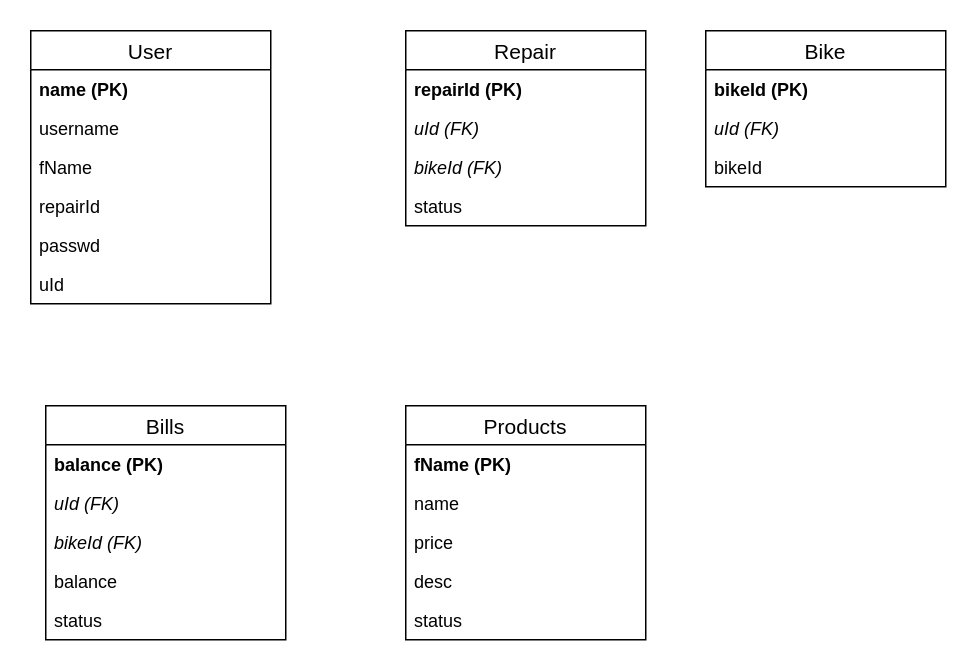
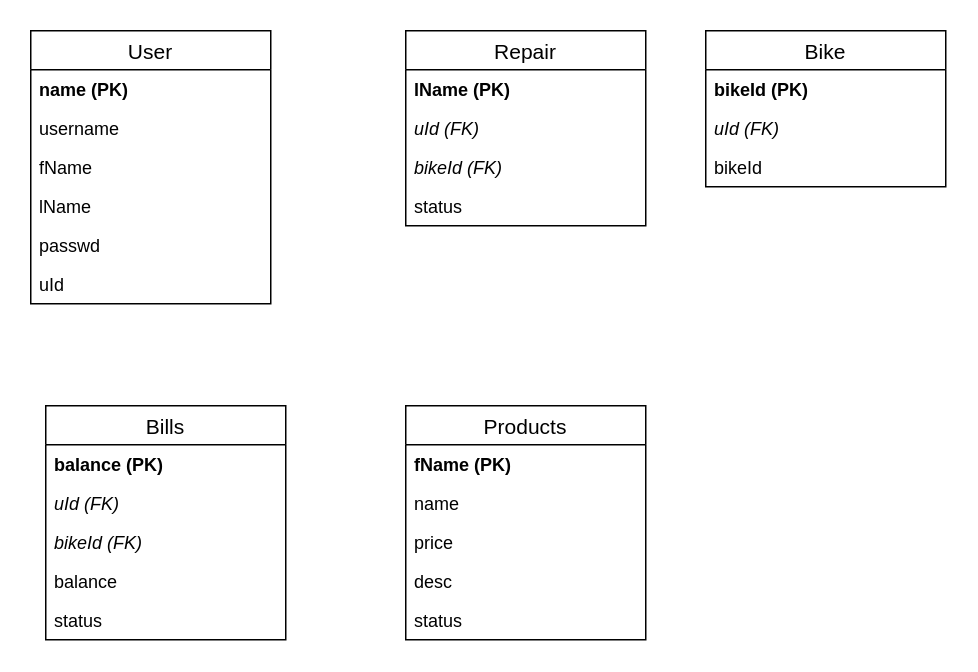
(475, 90) -> (460, 90)
(77, 207) -> (62, 207)
